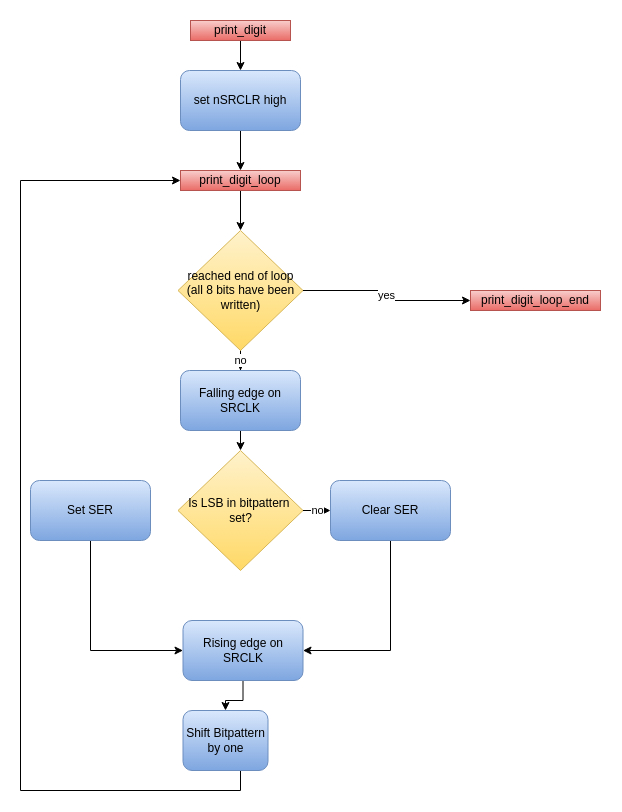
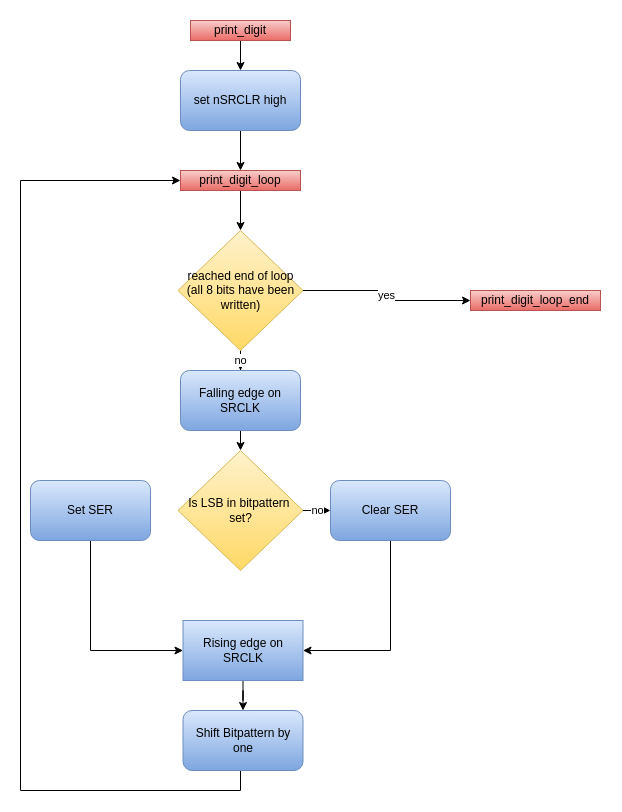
(243, 651) -> (243, 651)
(226, 741) -> (243, 741)
